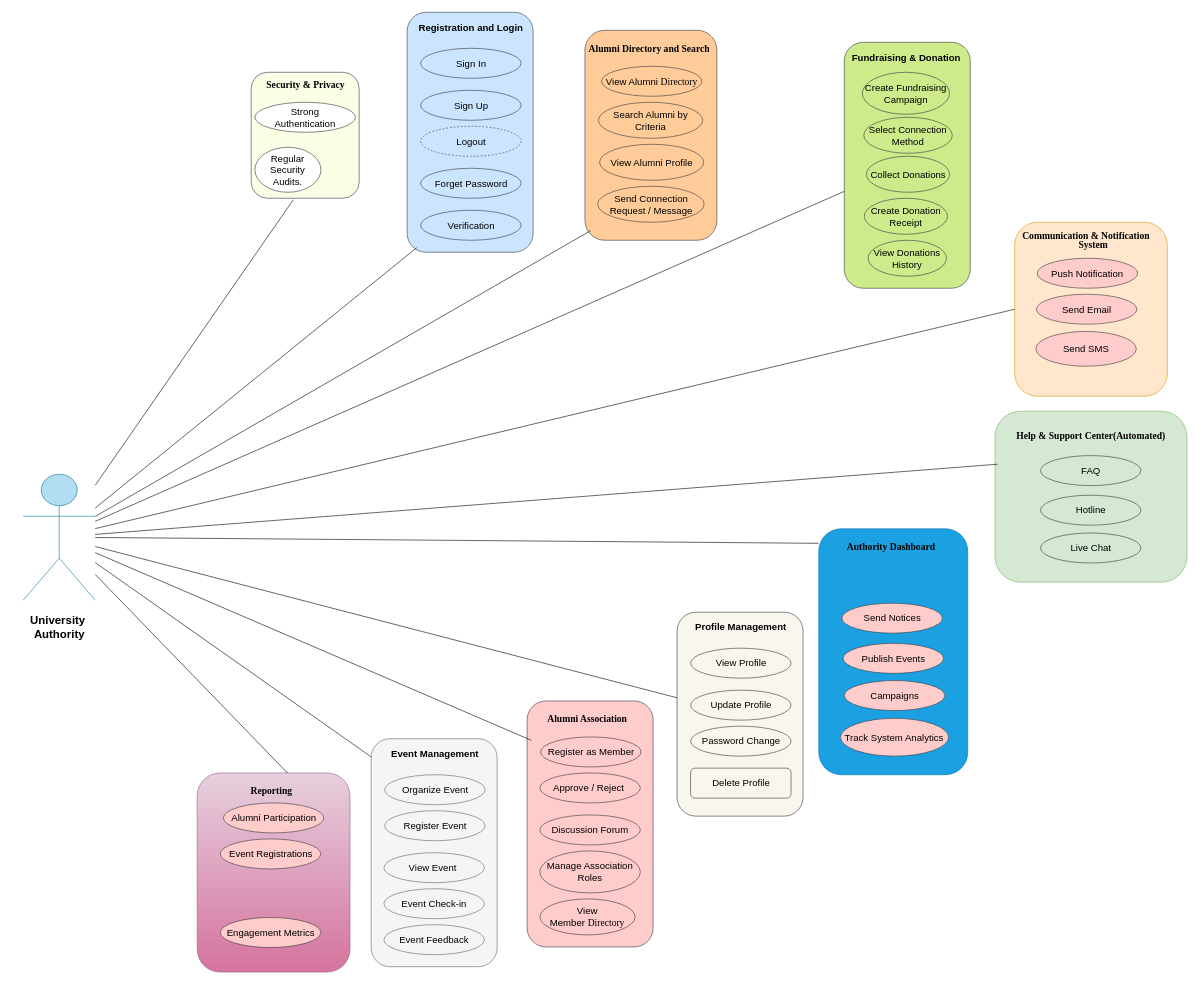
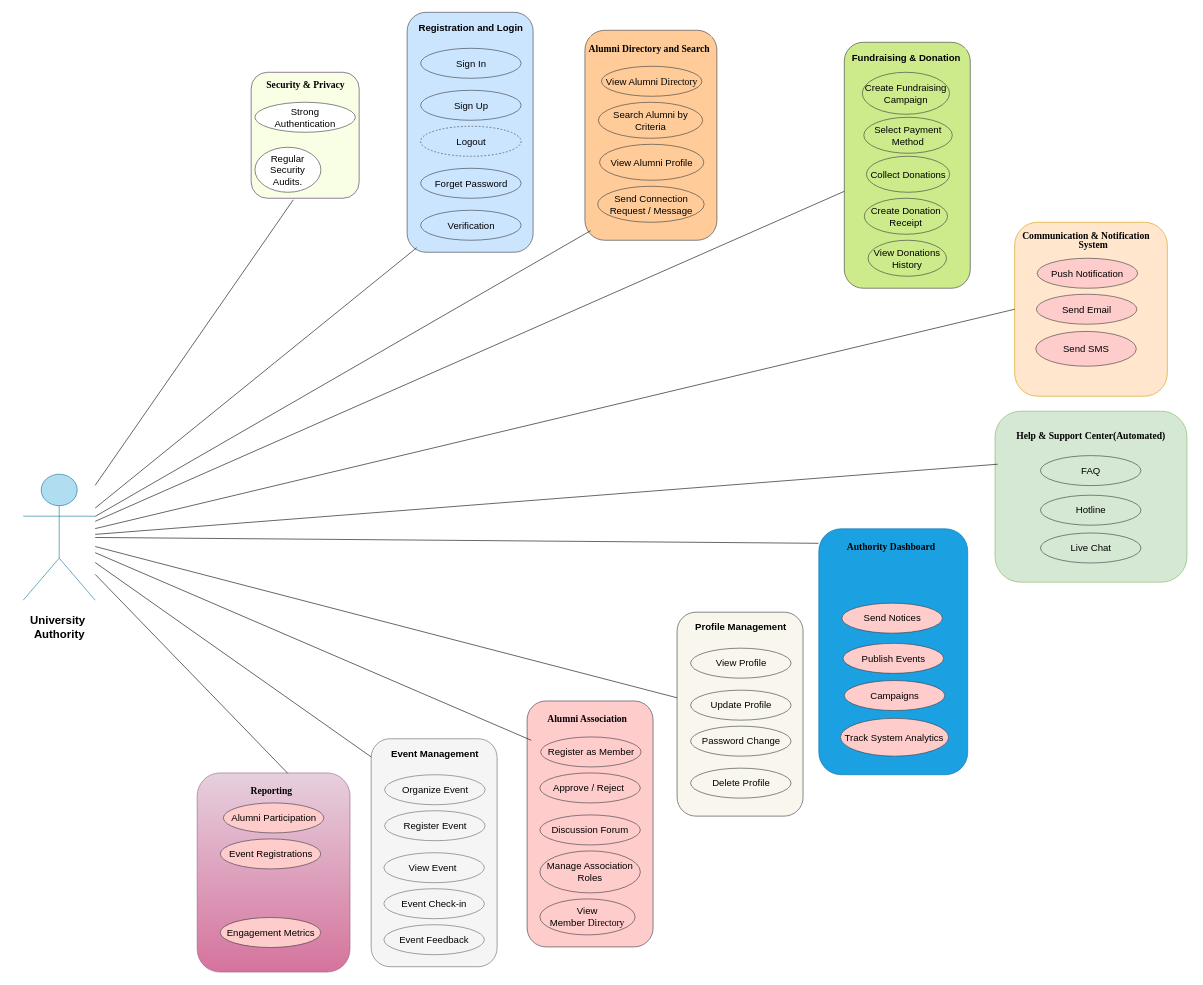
(908, 135) -> (908, 135)
(741, 783) -> (741, 783)
